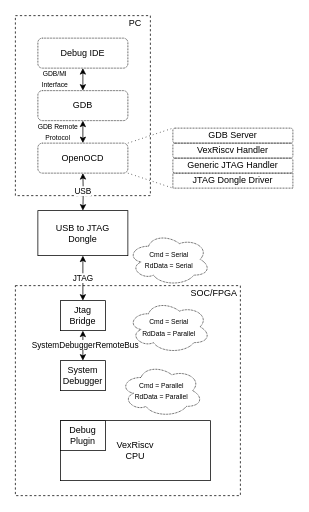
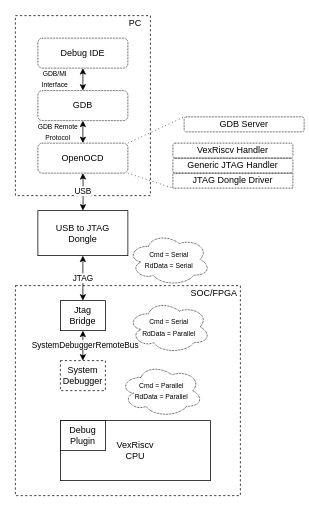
(233, 135) -> (244, 124)
(83, 375) -> (83, 375)
